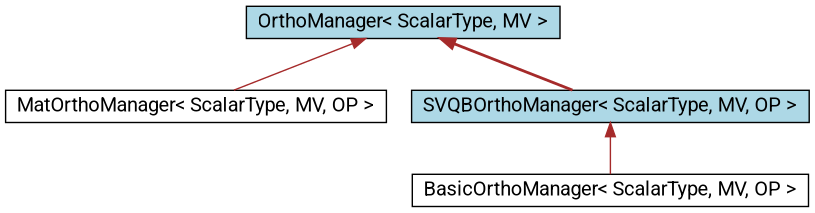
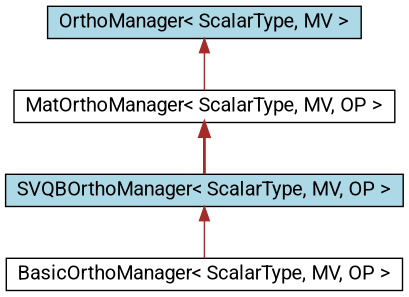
(513, 67) -> (204, 156)
